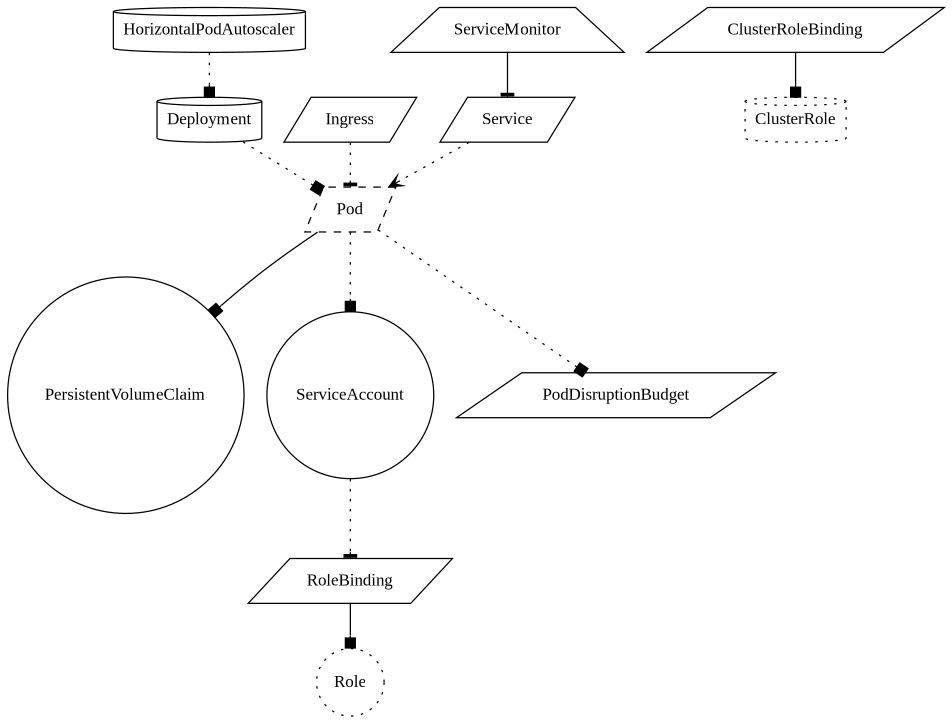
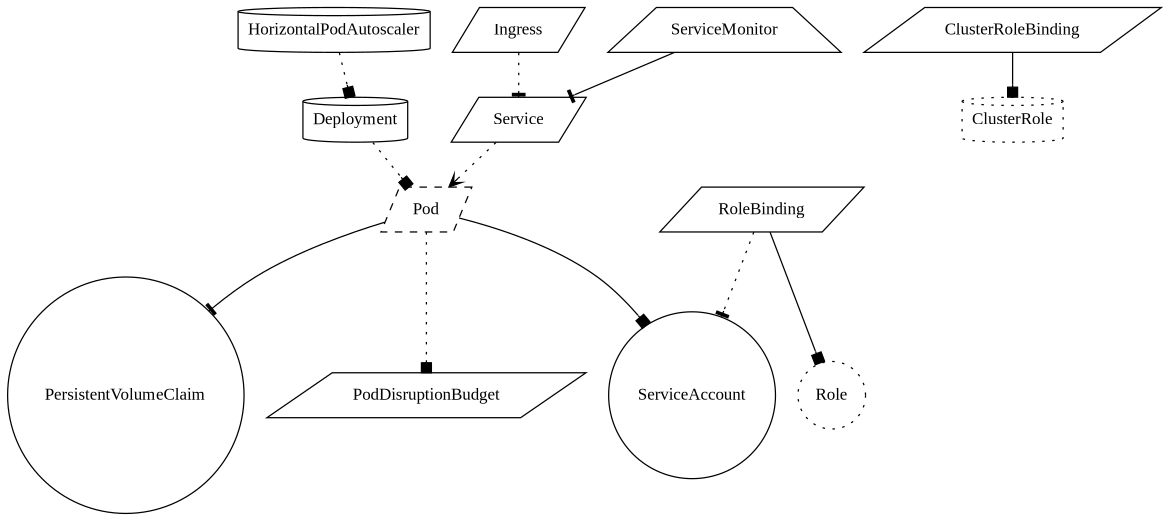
(350, 162) -> (519, 72)
(350, 265) -> (556, 253)
(268, 267) -> (295, 256)
(350, 516) -> (739, 271)
